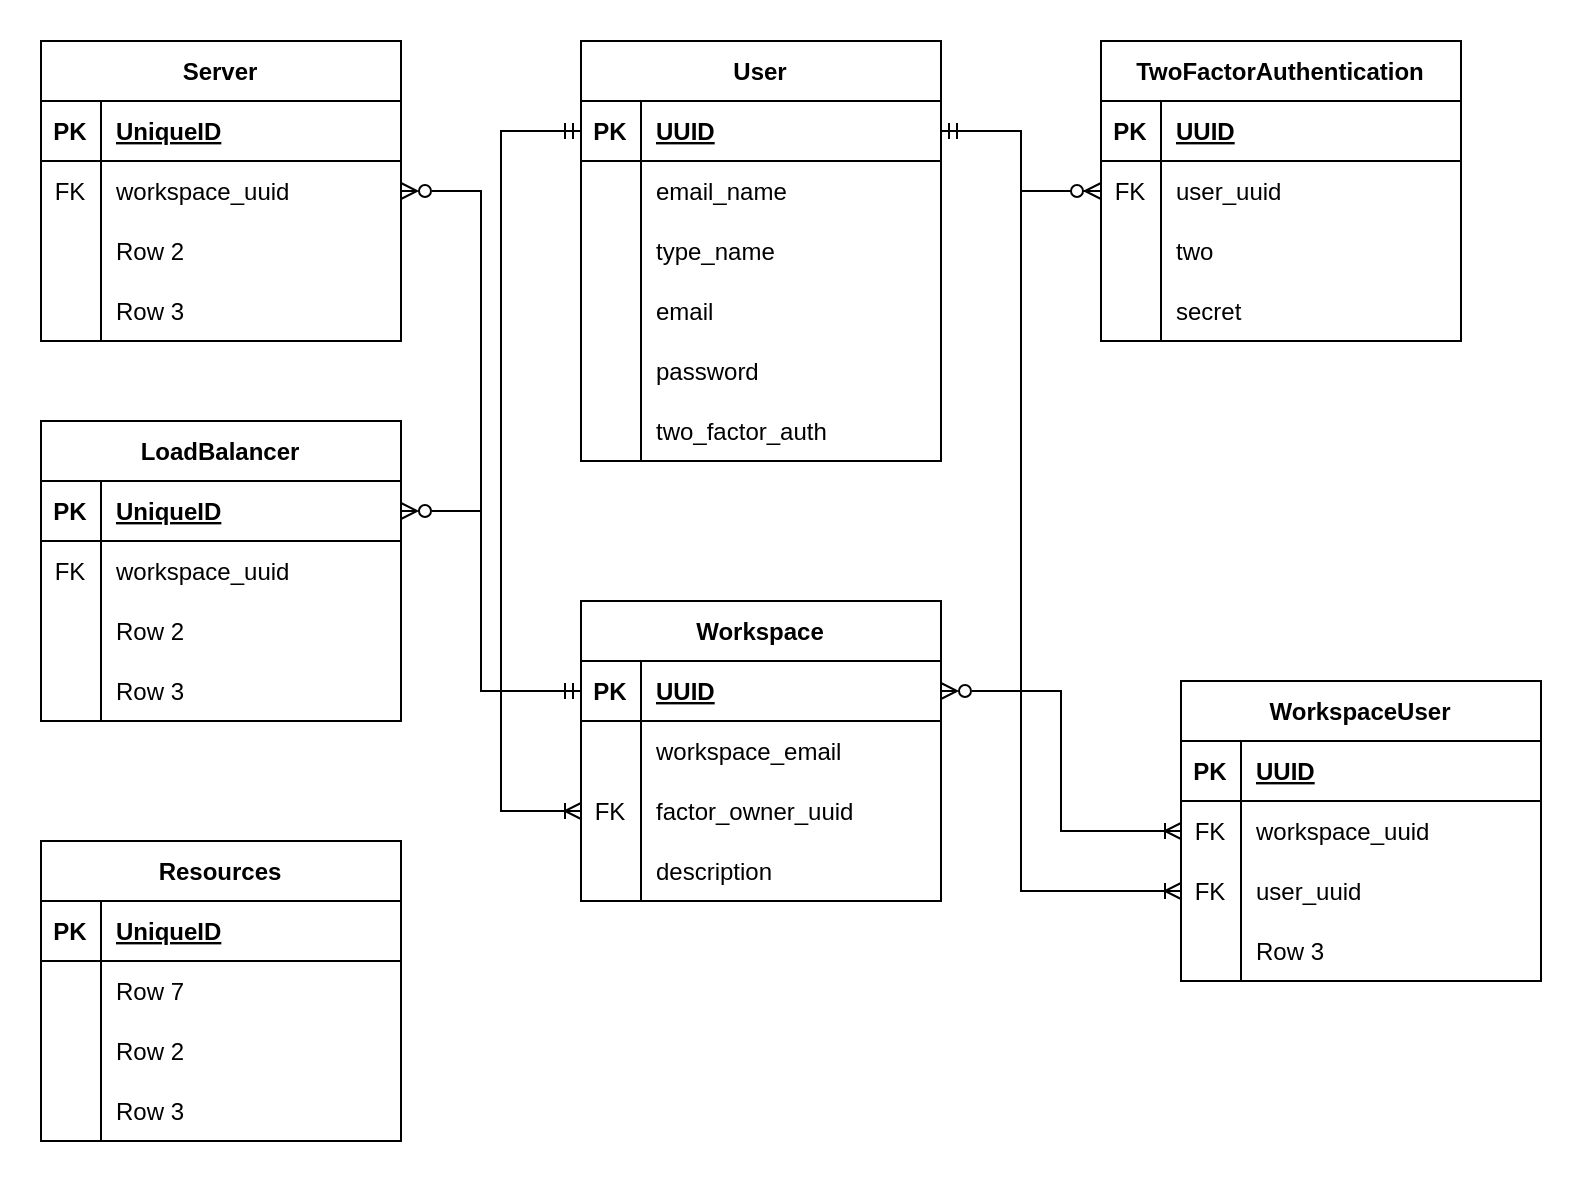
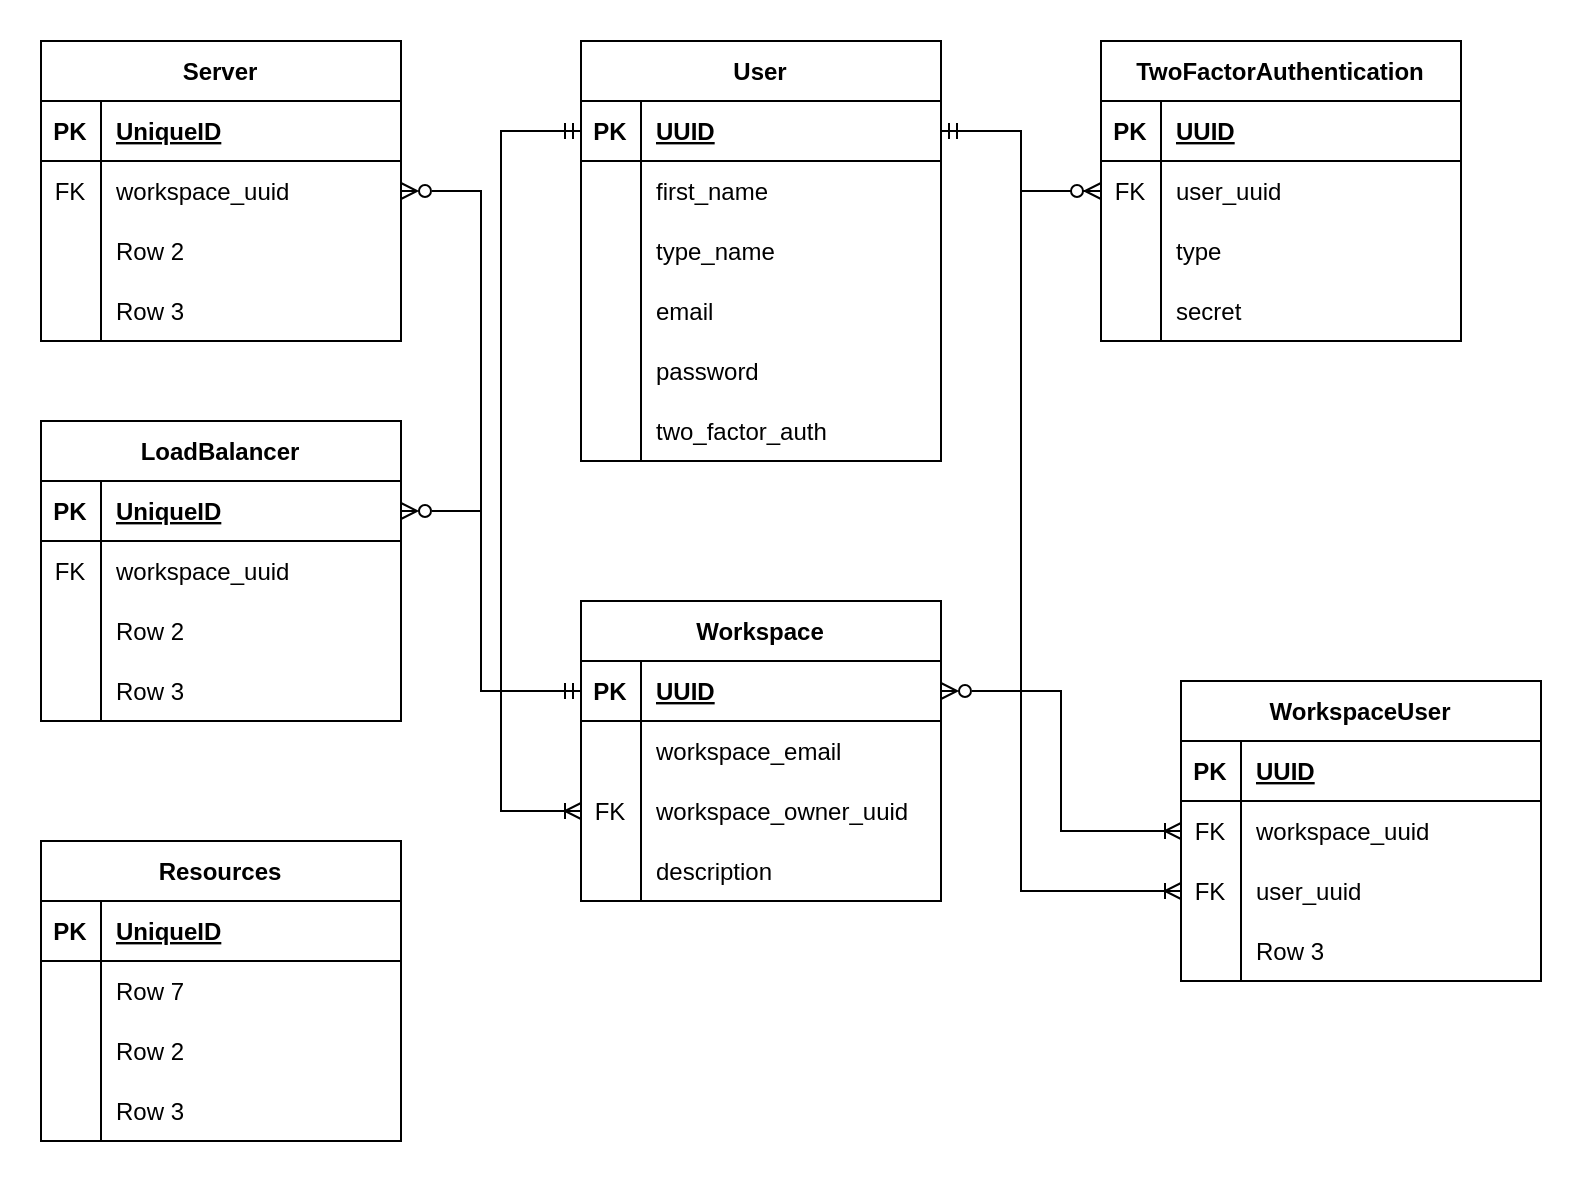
(717, 192) -> (720, 192)
(1196, 252) -> (1203, 252)
(767, 812) -> (787, 812)
